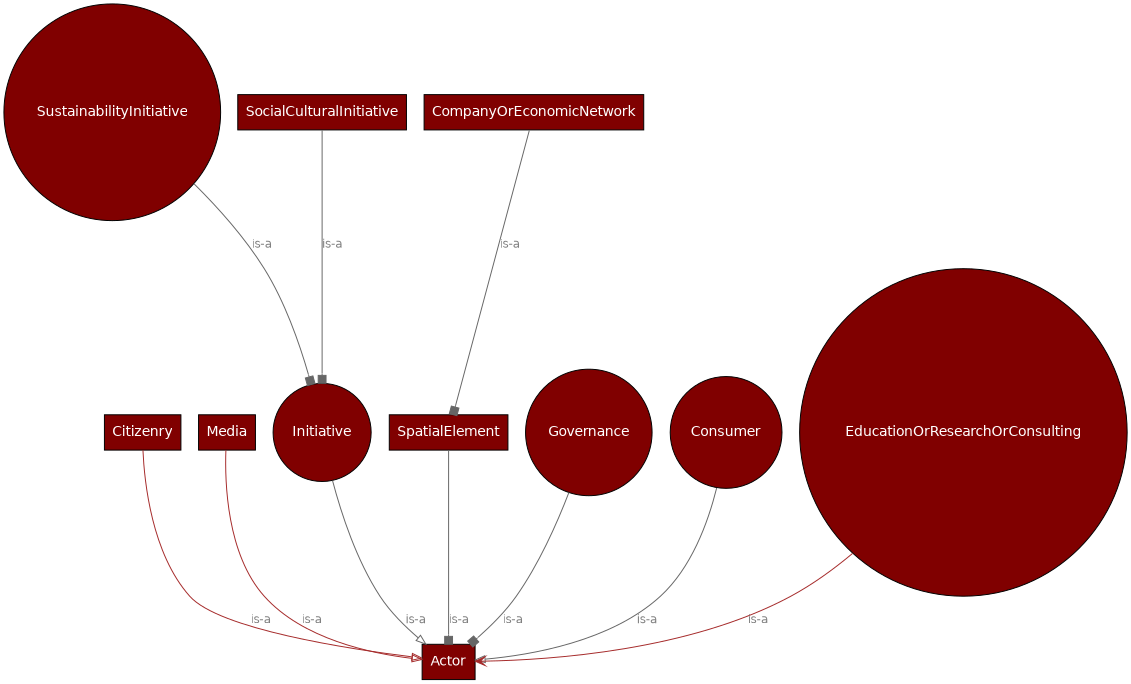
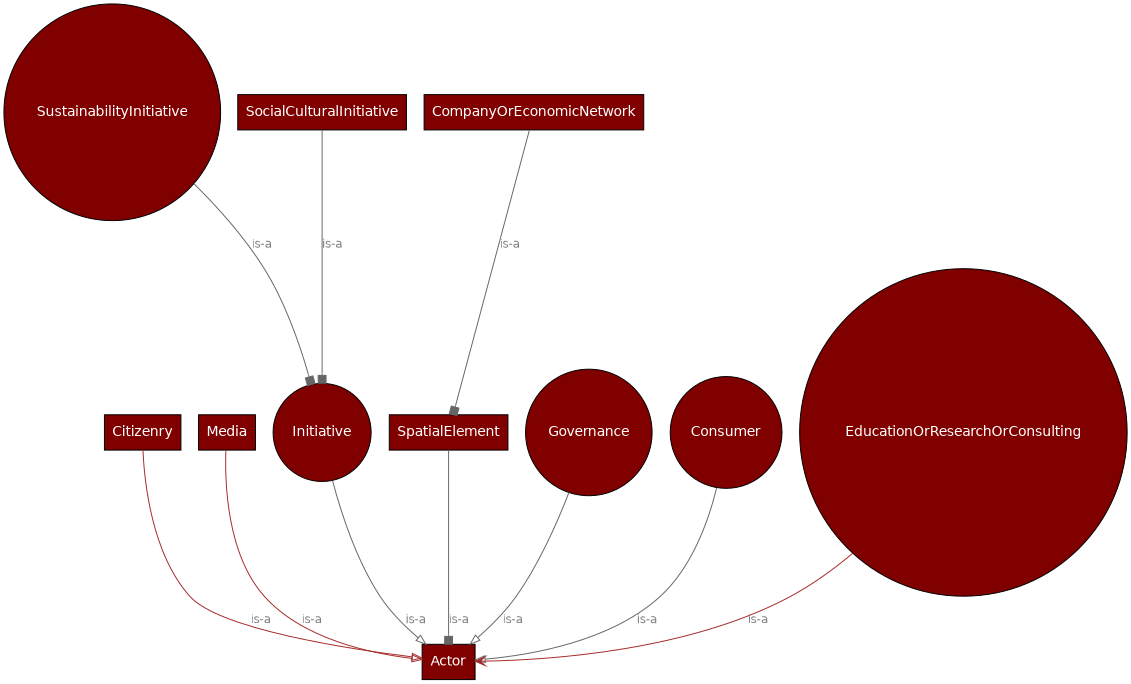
(532, 571) -> (532, 571)
